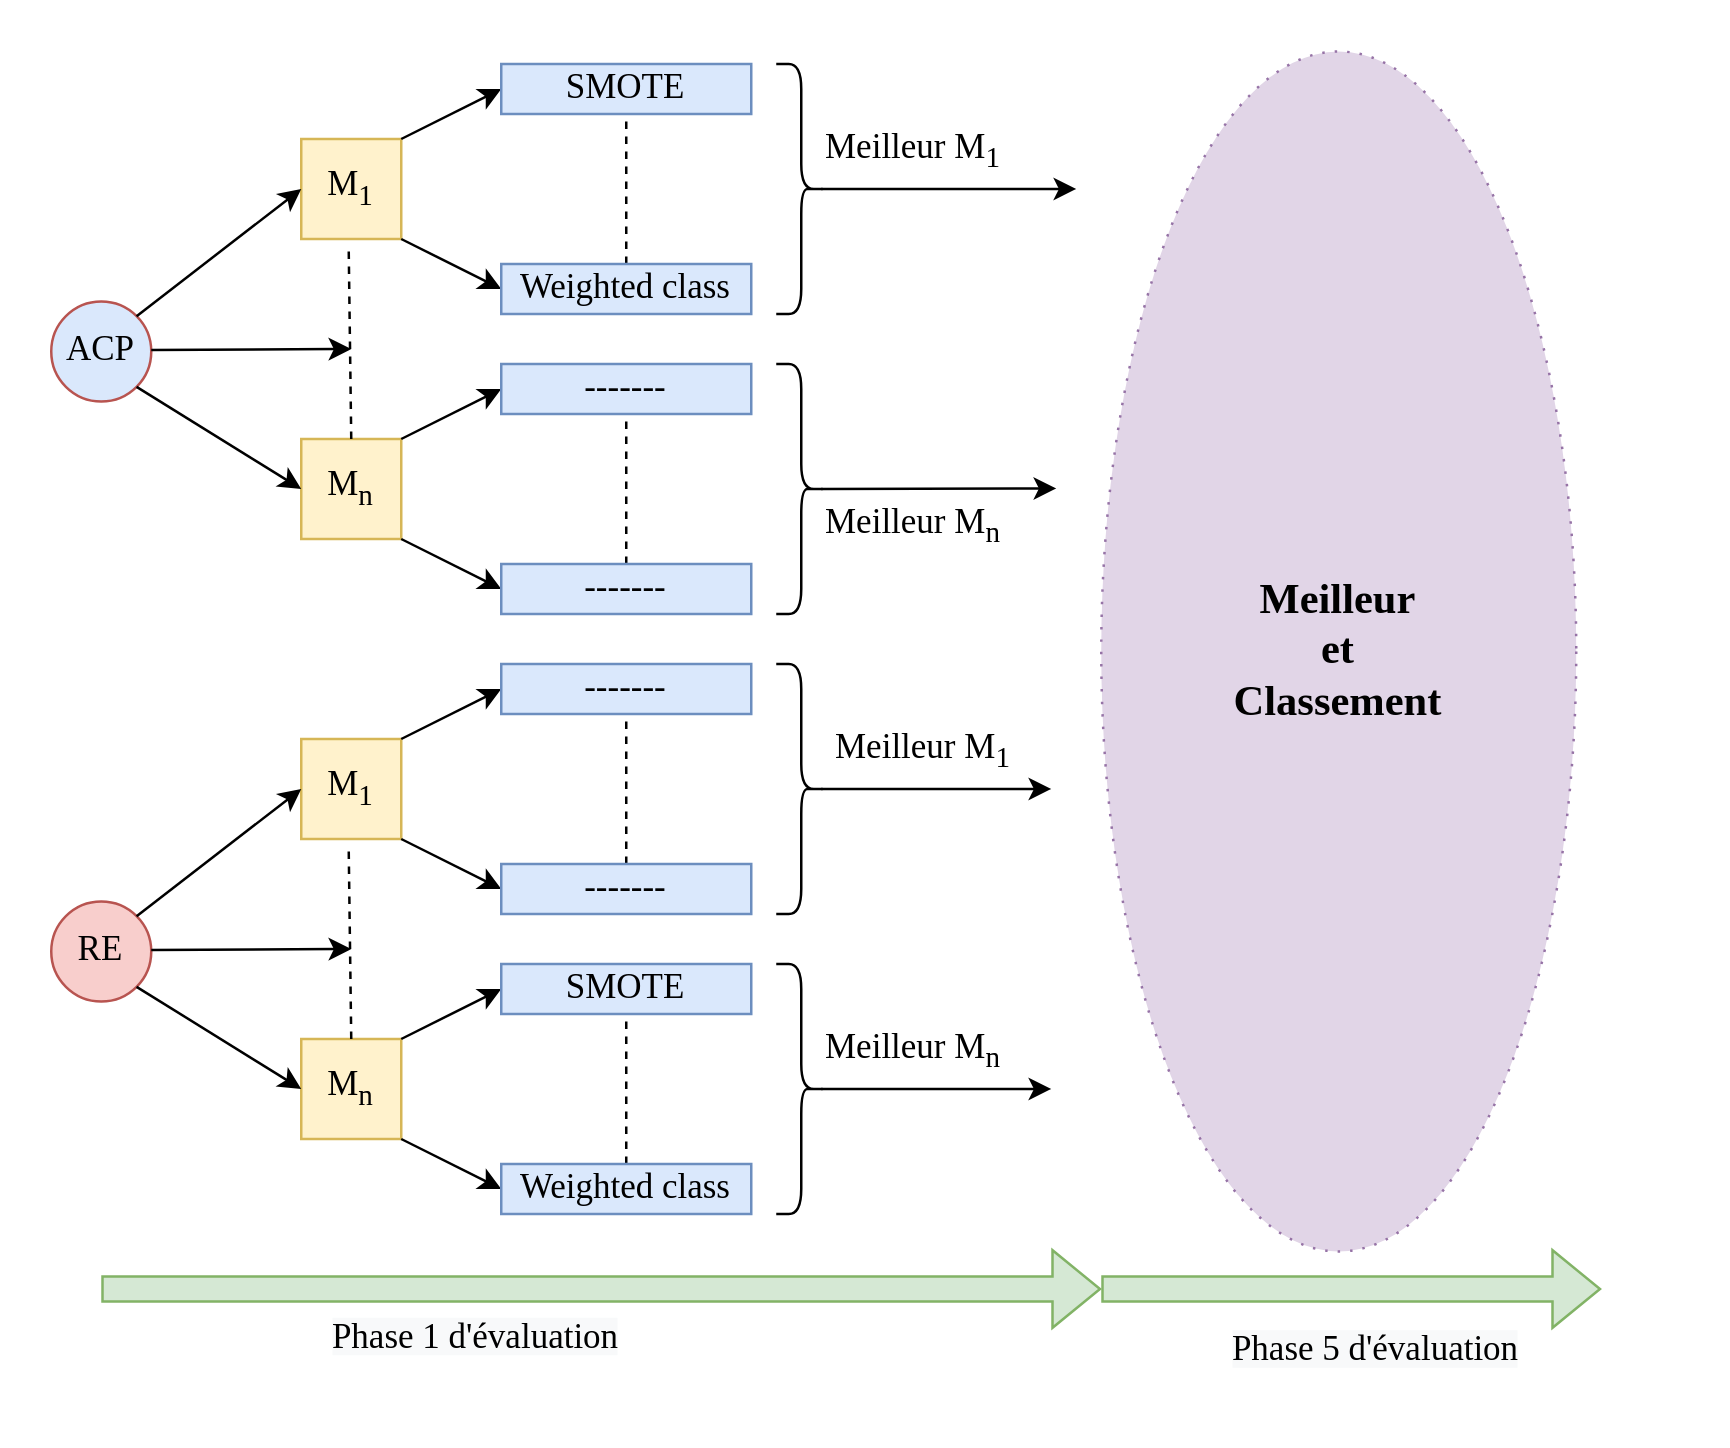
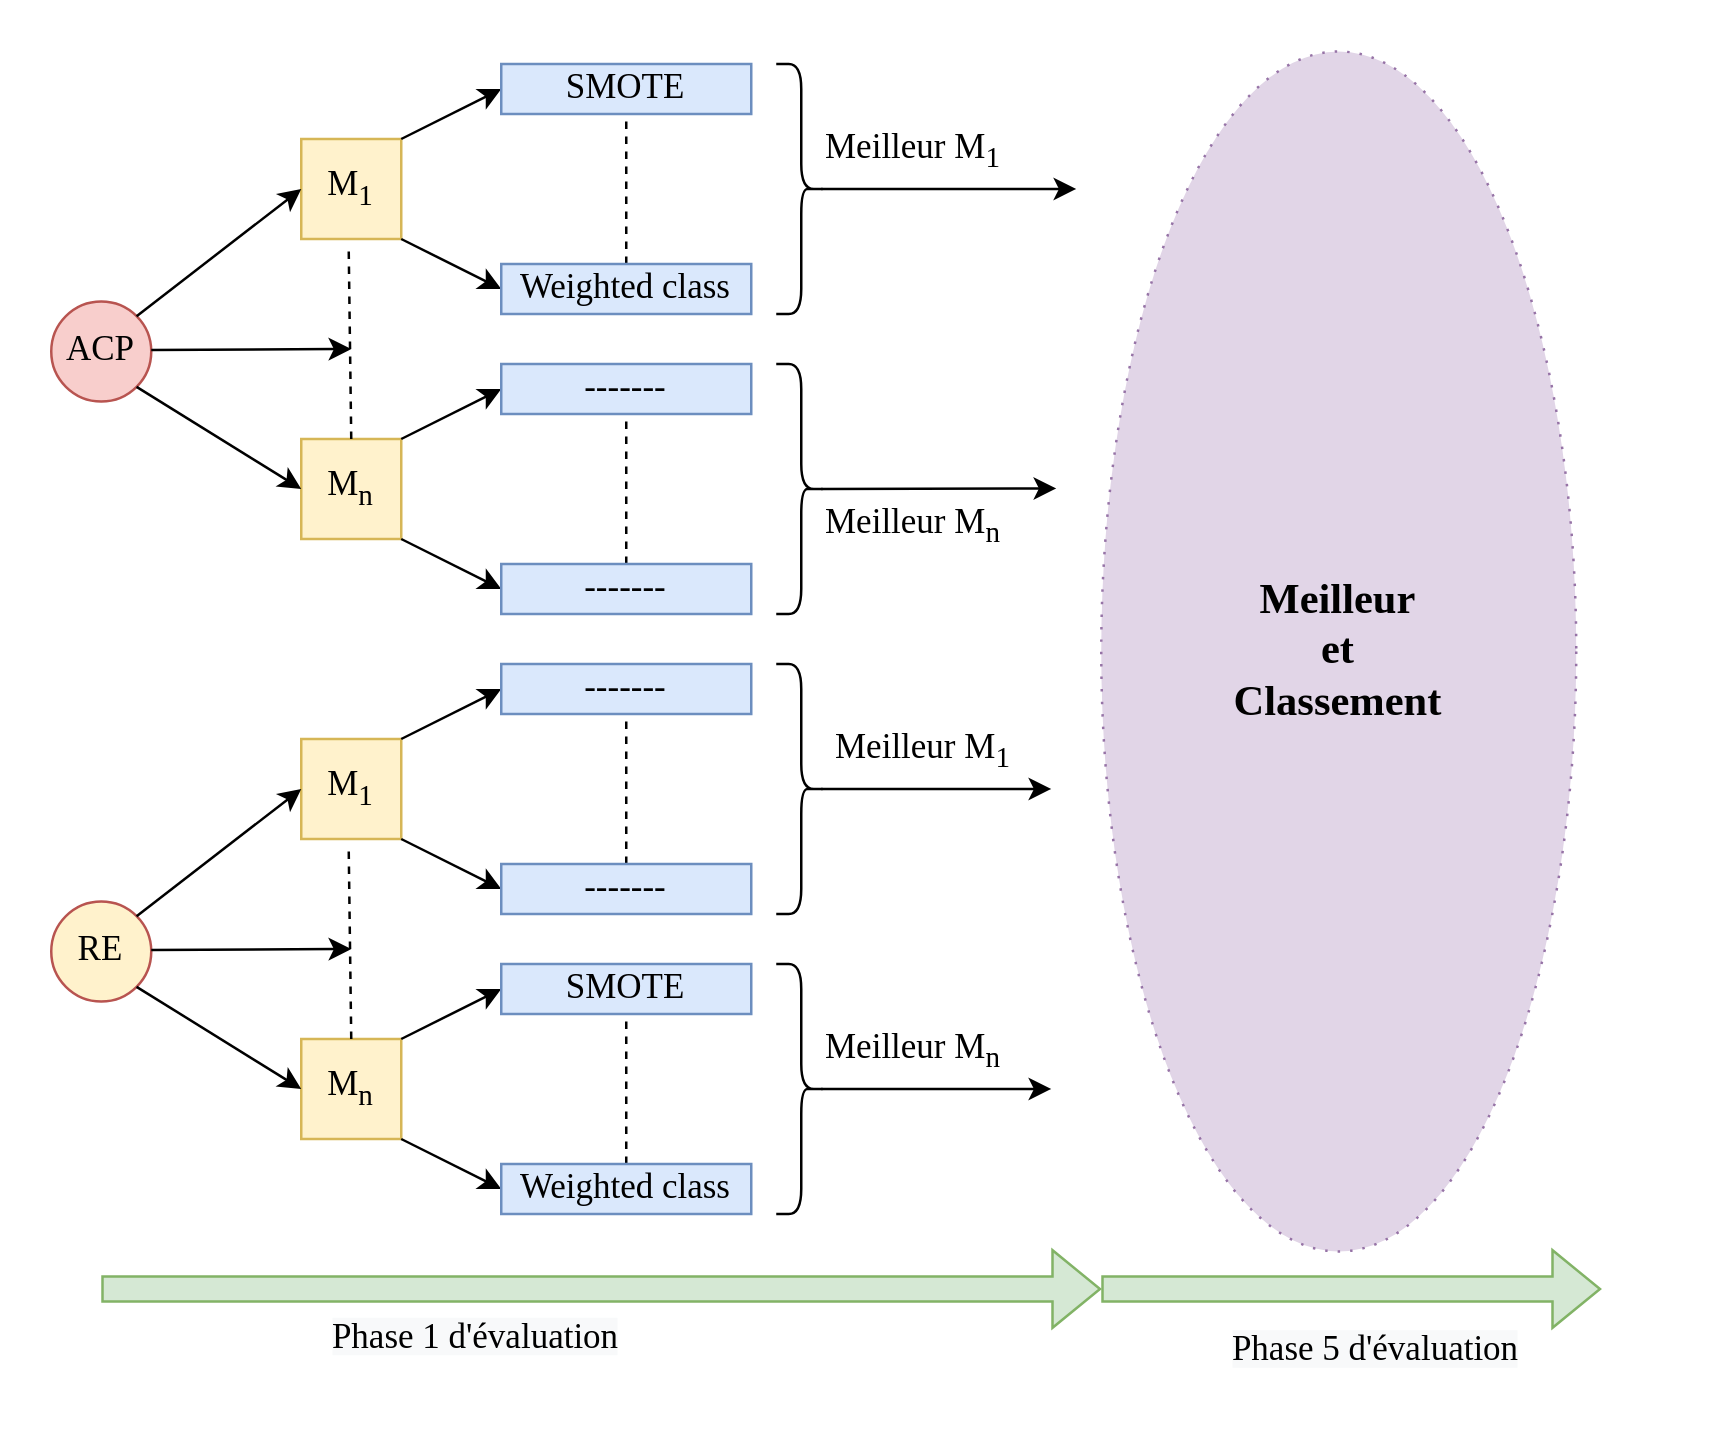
(101, 351) -> (101, 351)
(101, 951) -> (101, 951)
